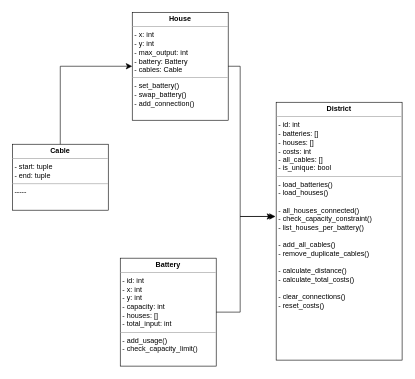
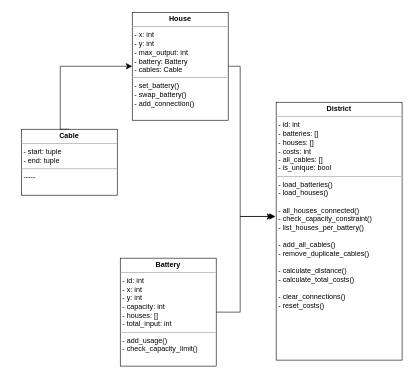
(60, 177) -> (69, 162)
